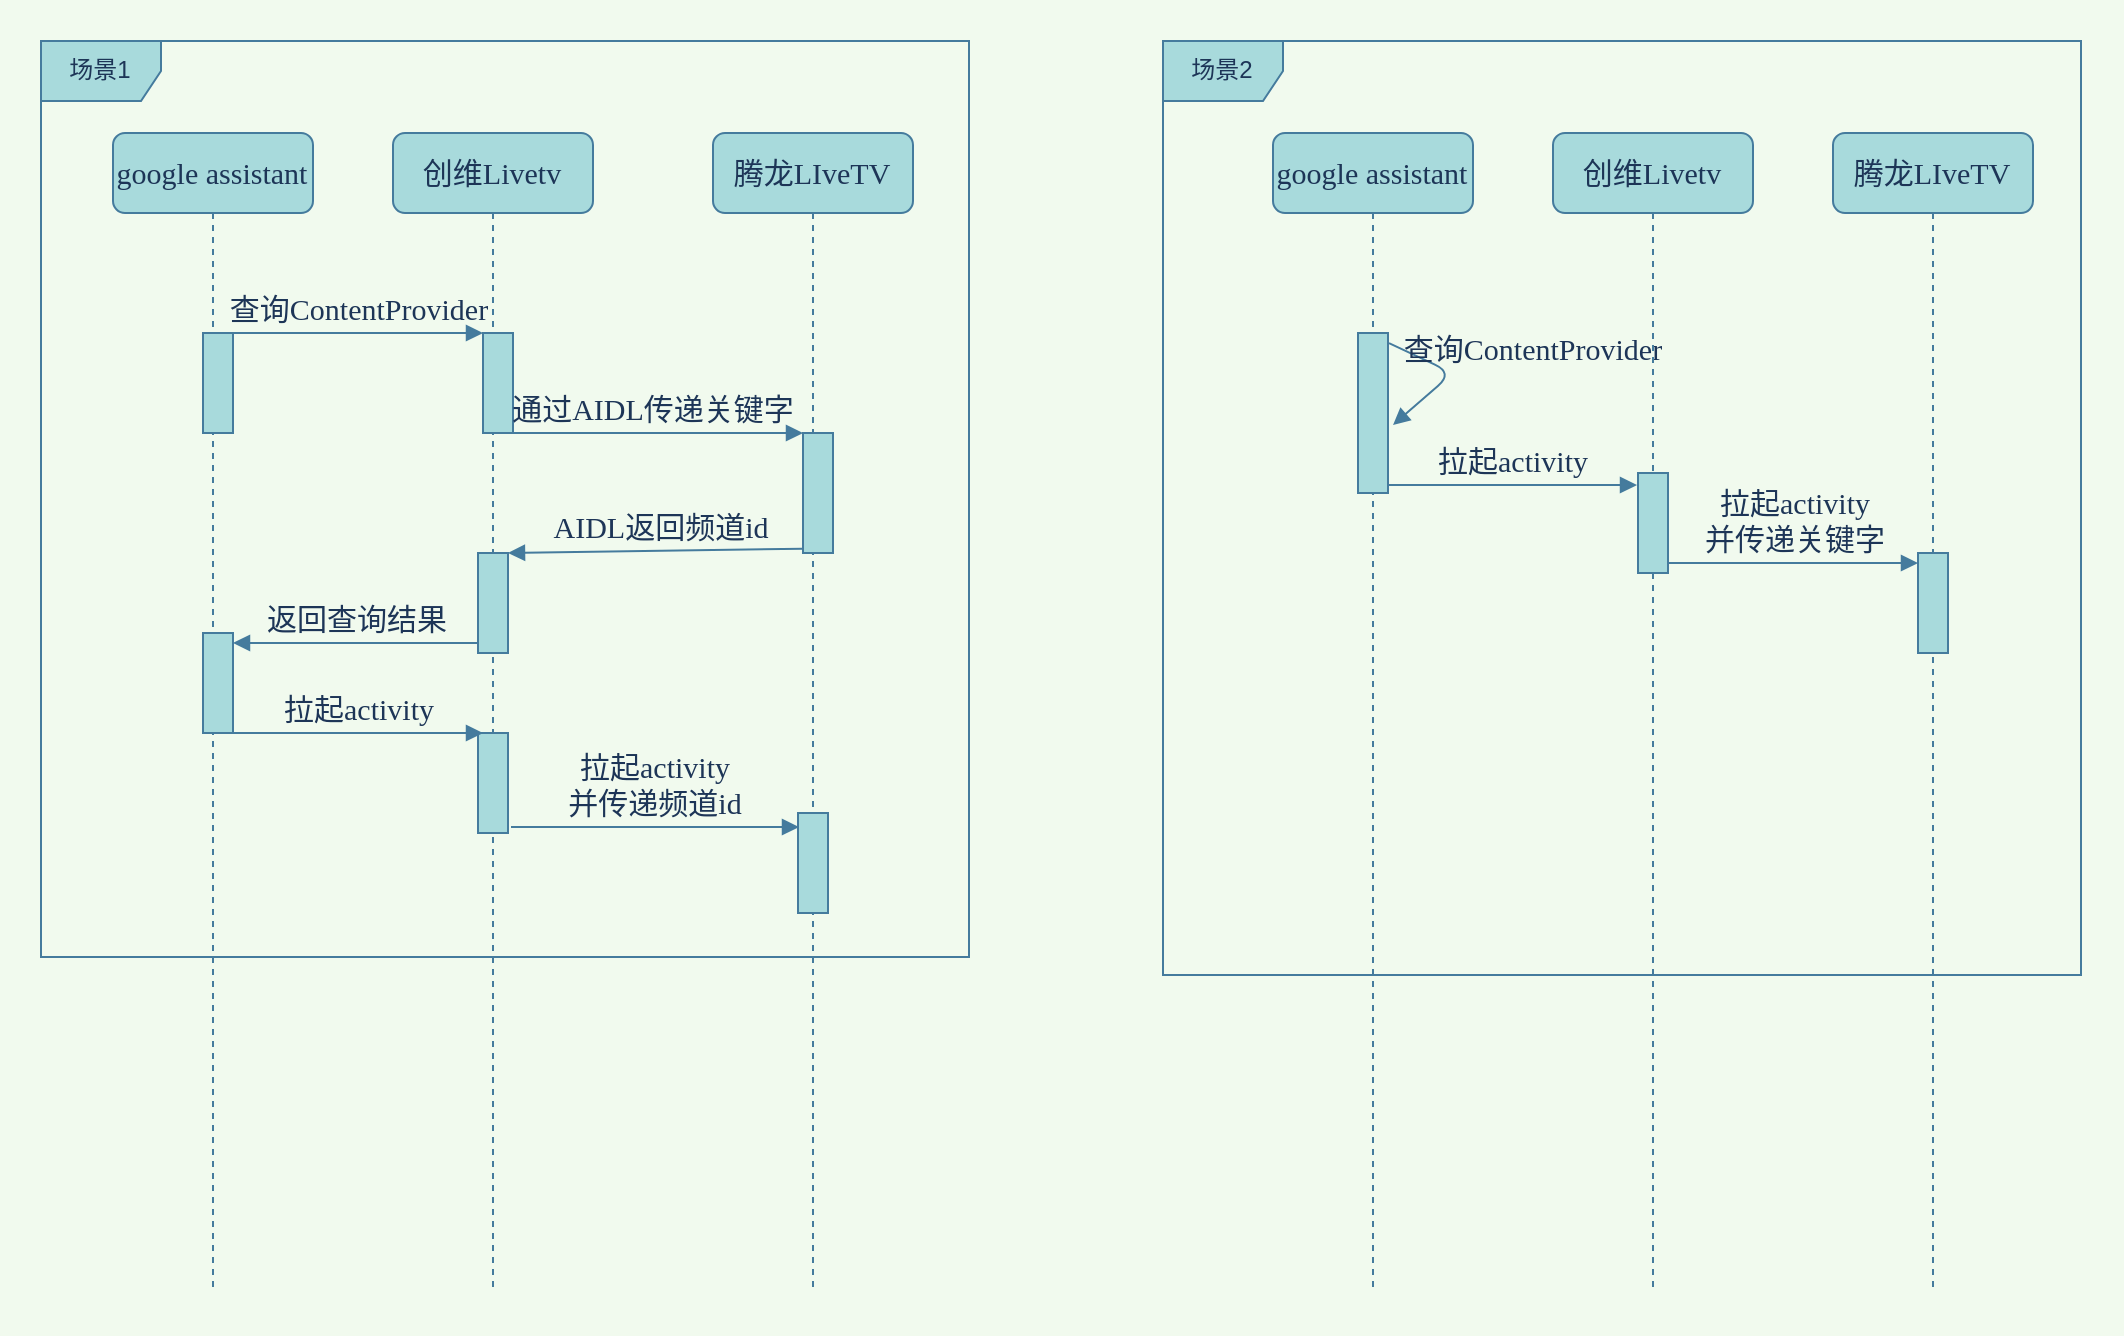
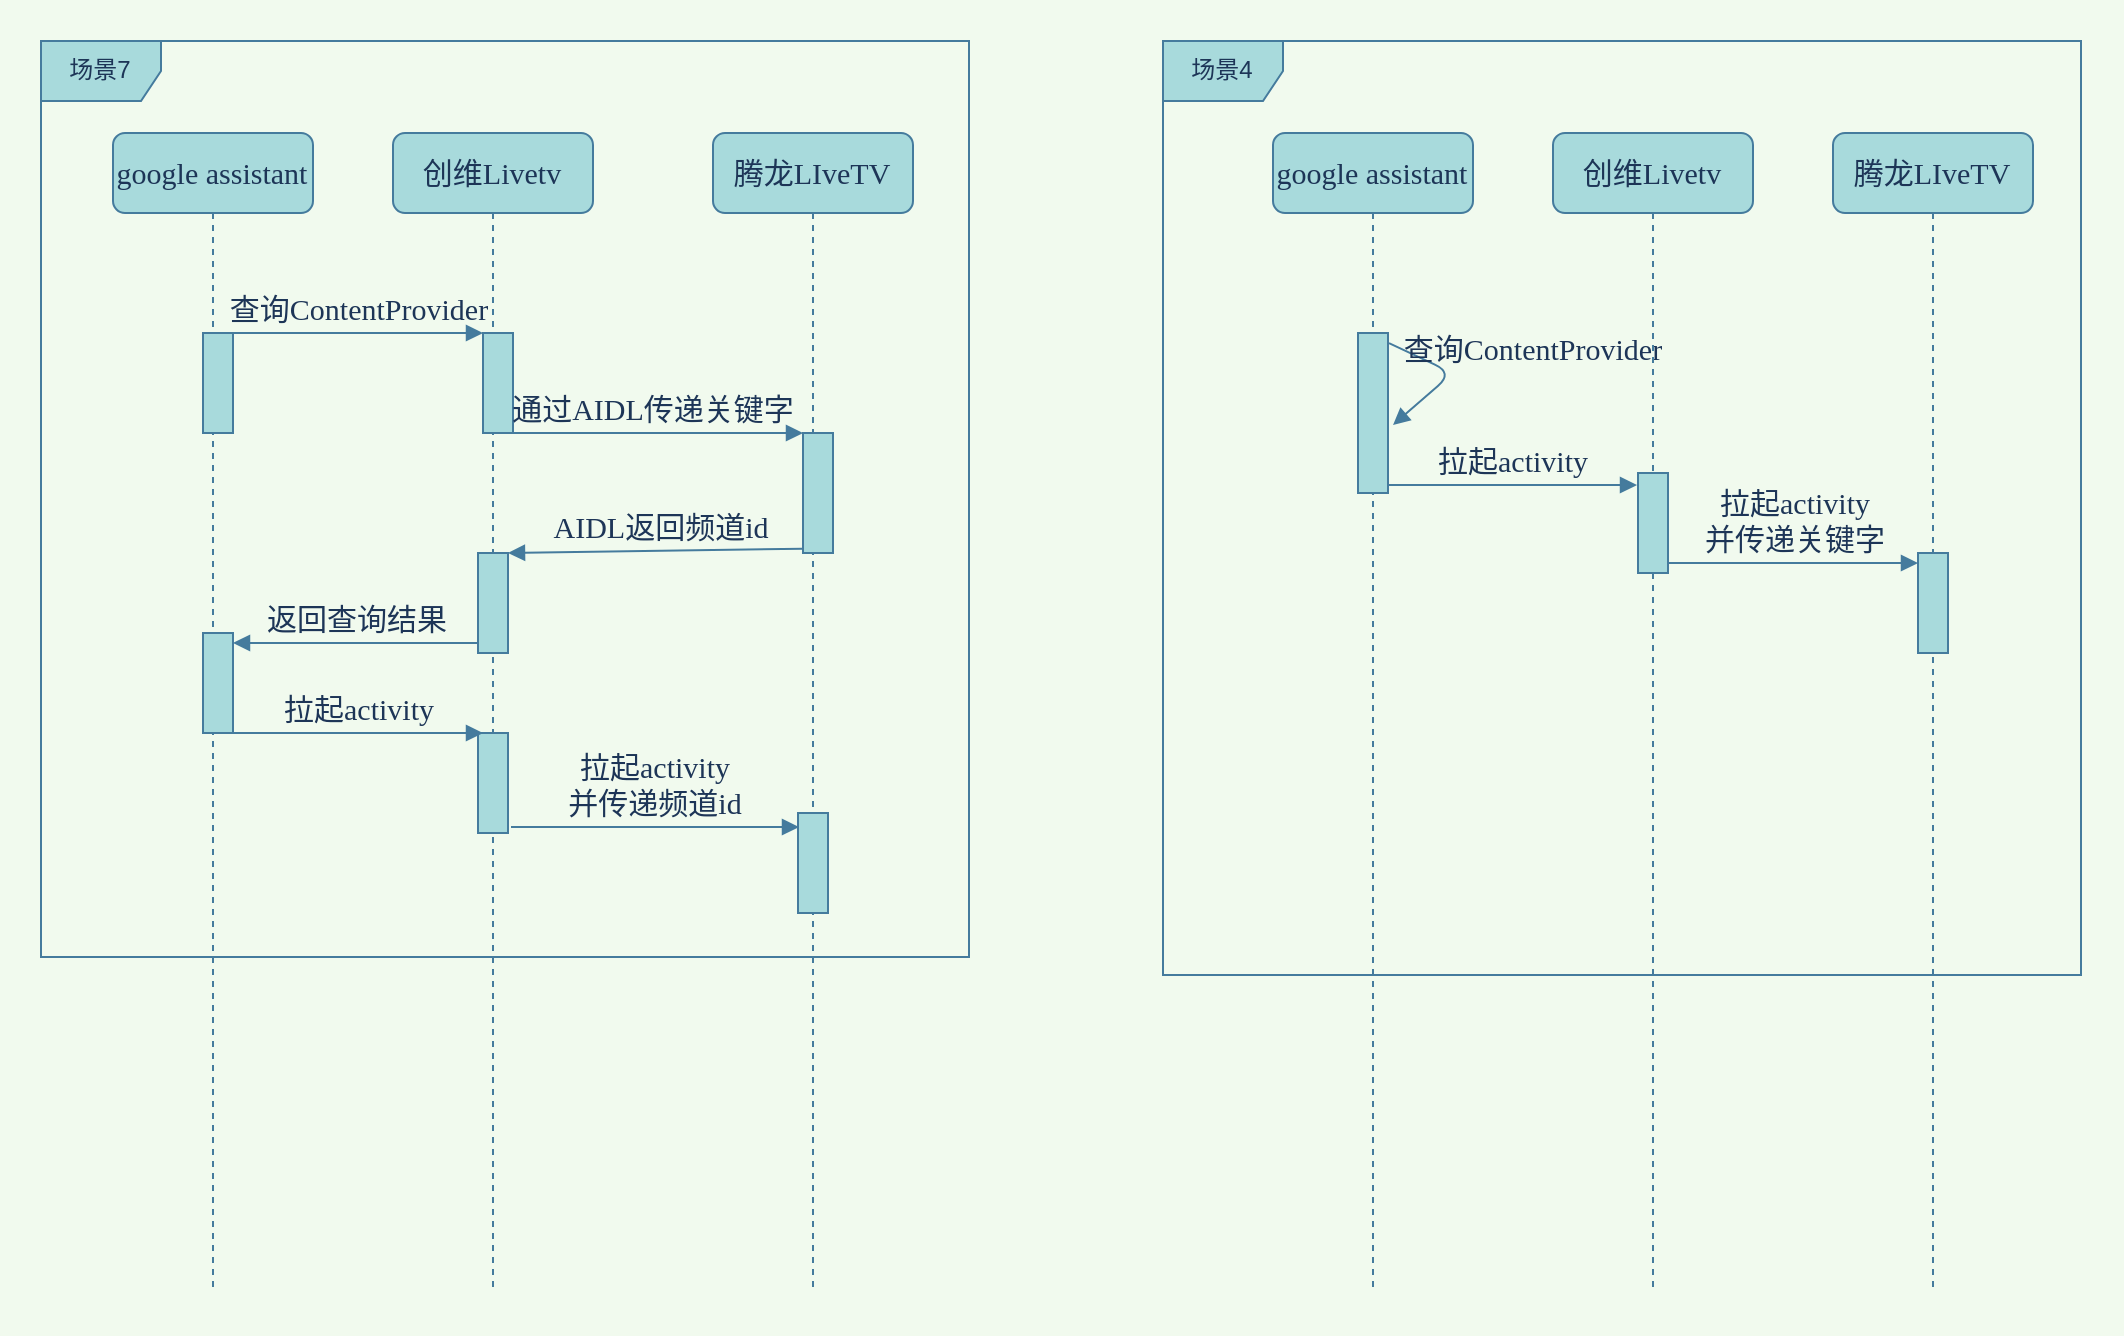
(101, 71) -> (101, 71)
(1223, 71) -> (1223, 71)
